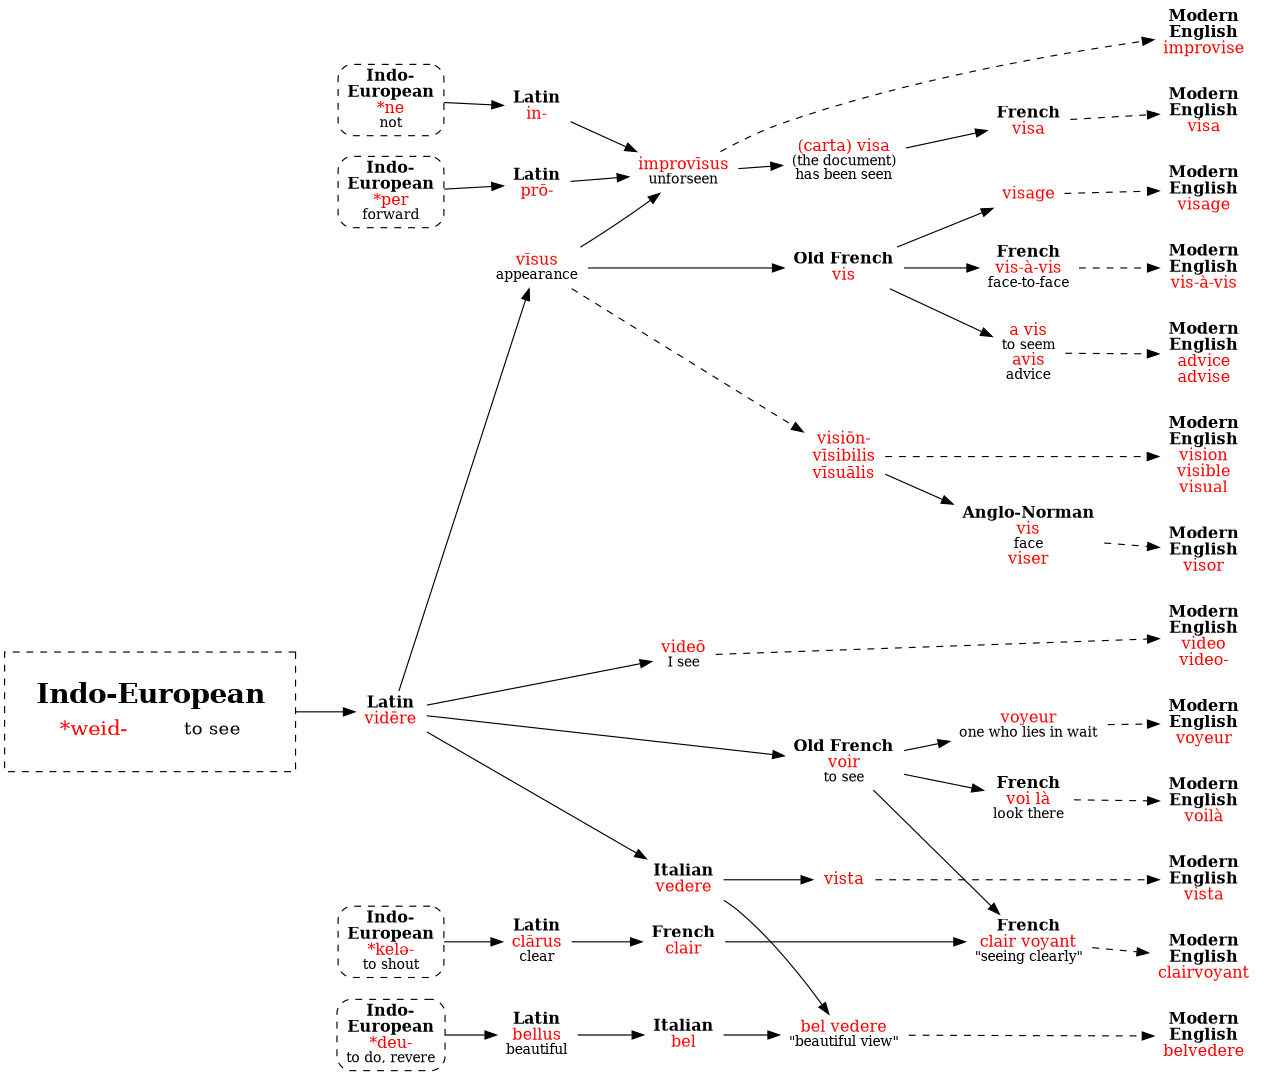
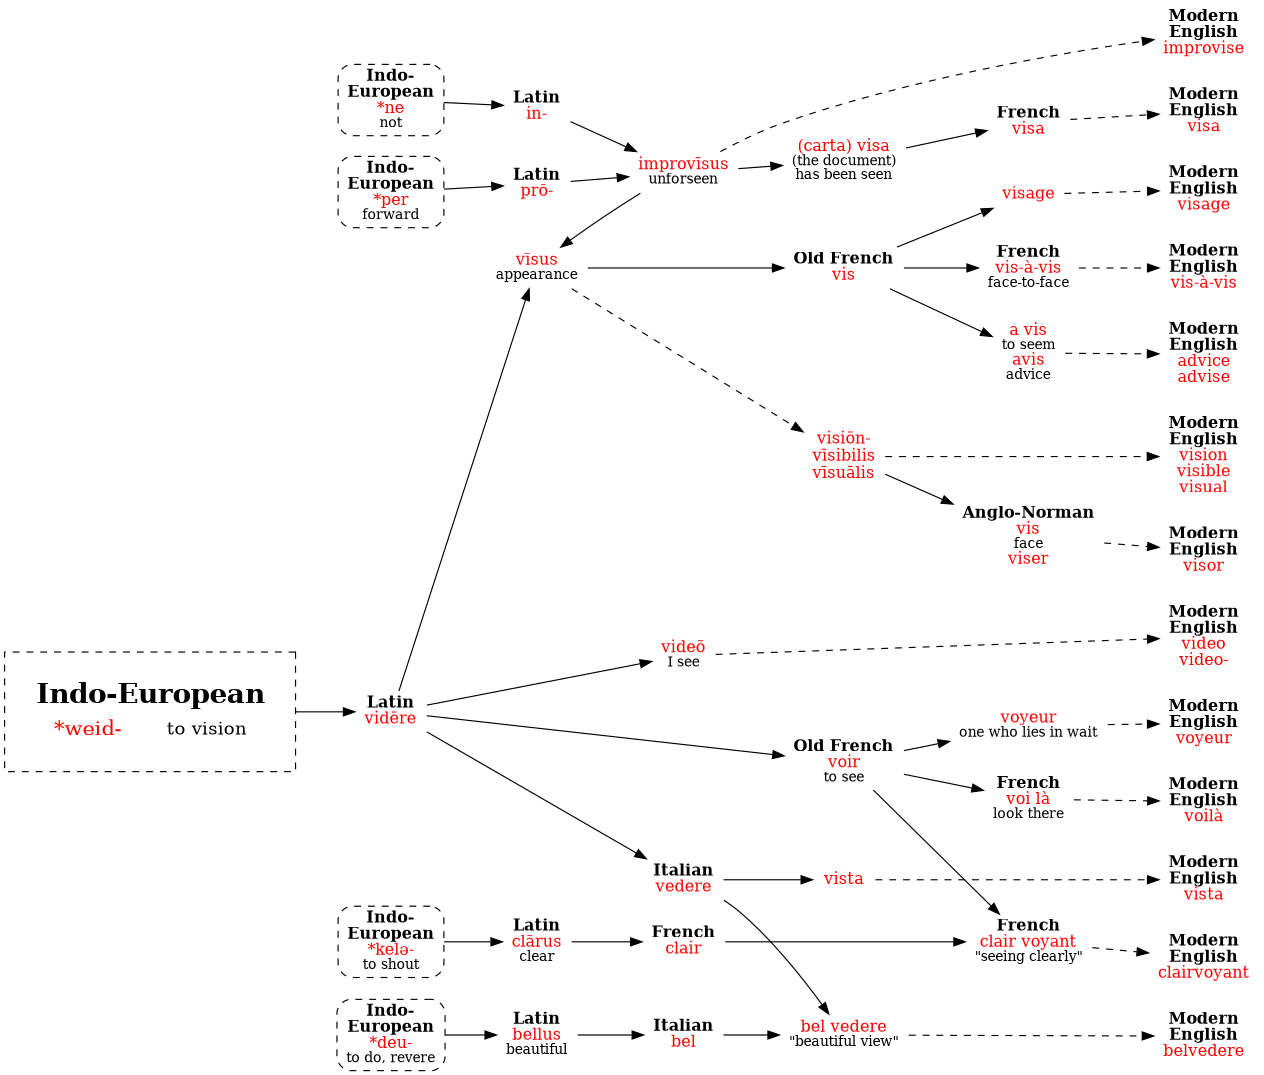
(616, 224) -> (605, 216)
(213, 729) -> (207, 729)
